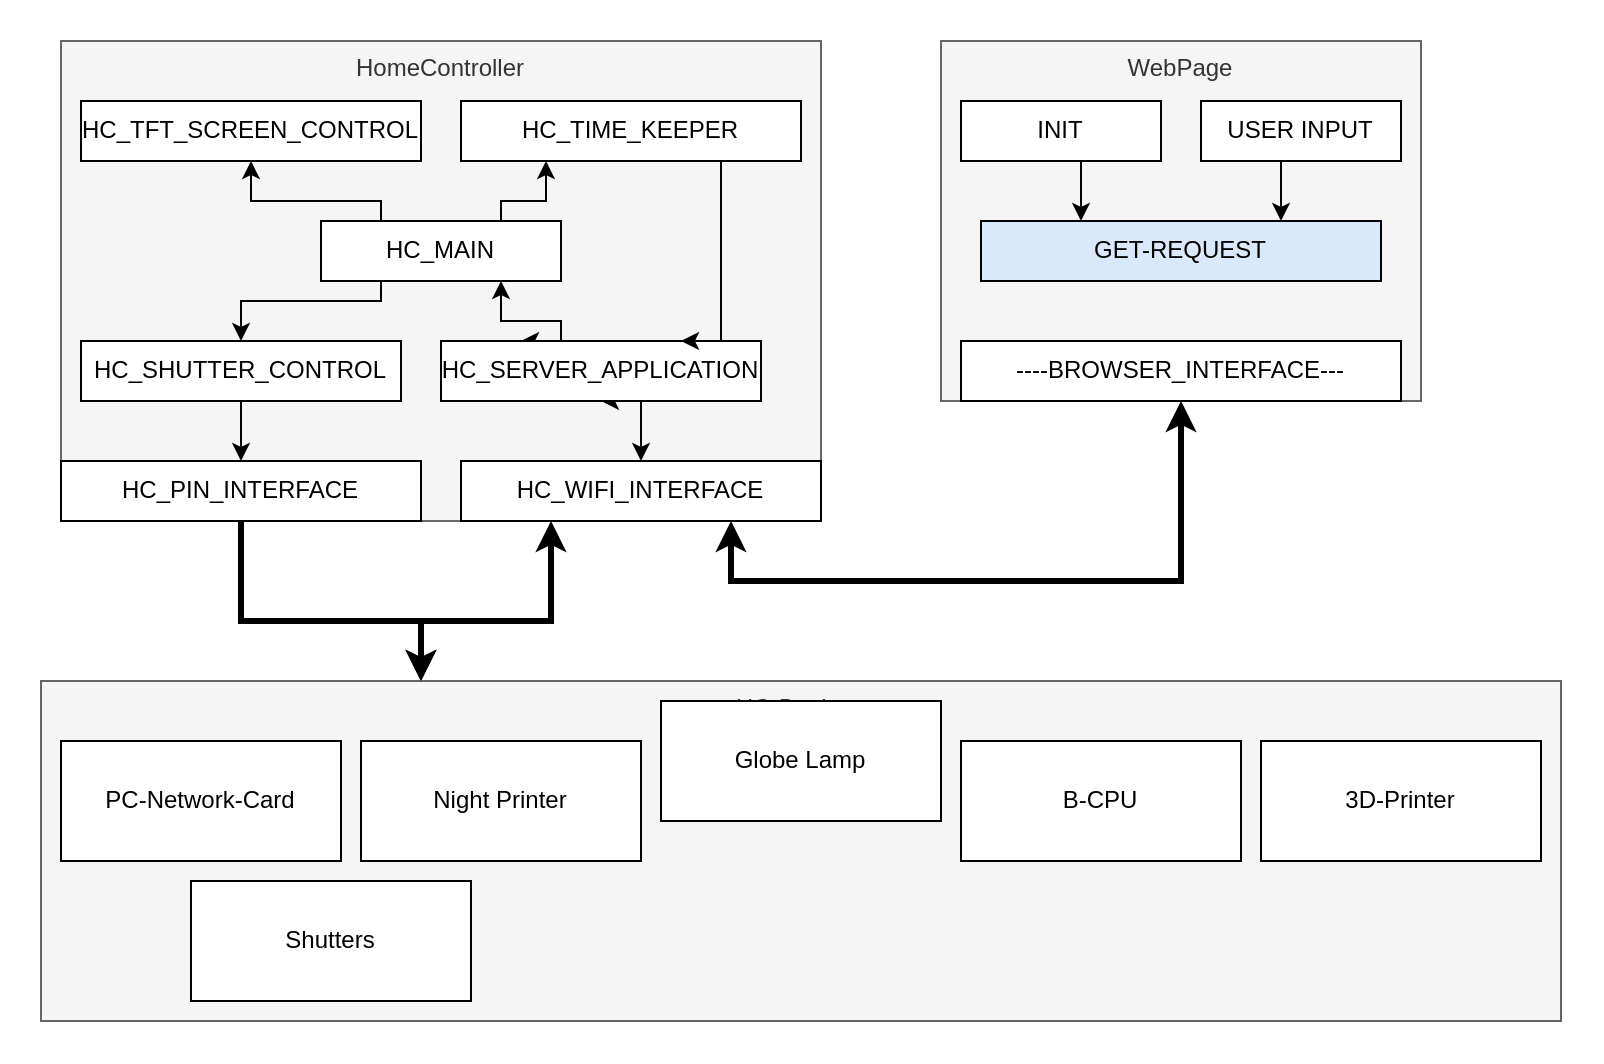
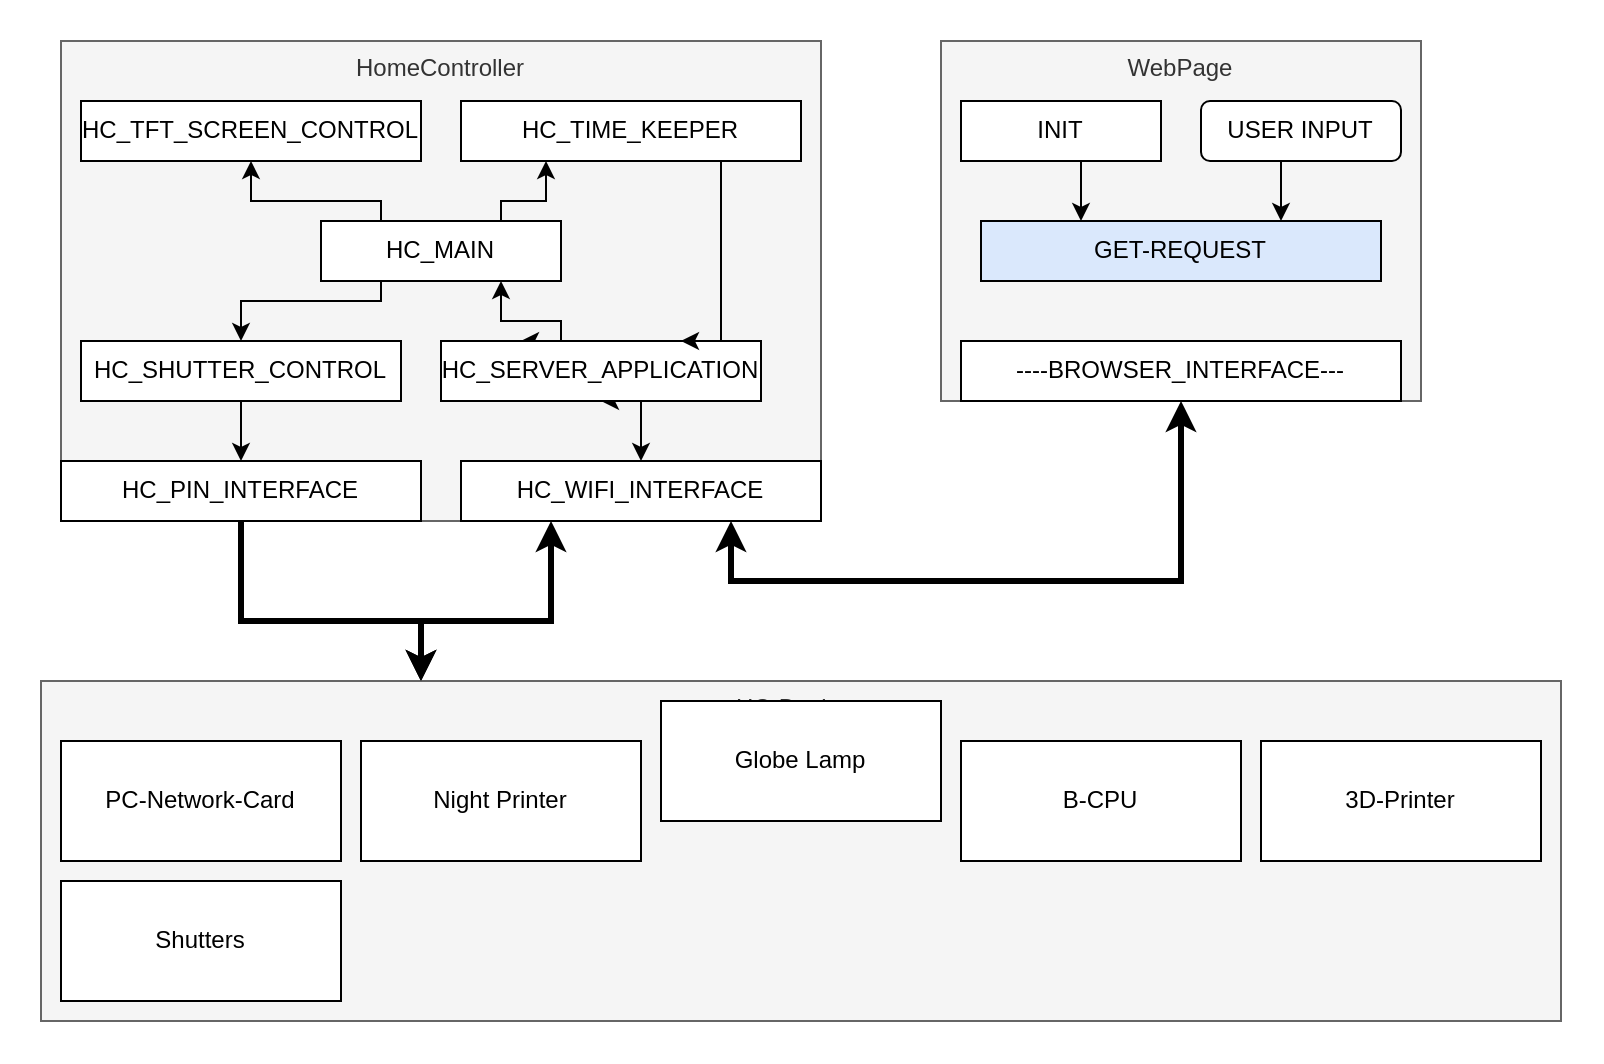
(1301, 131) -> (1301, 131)
(331, 941) -> (201, 941)
